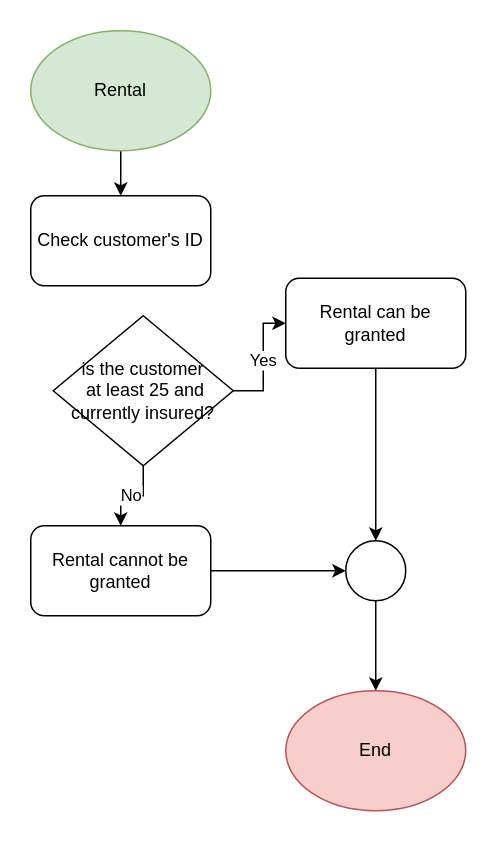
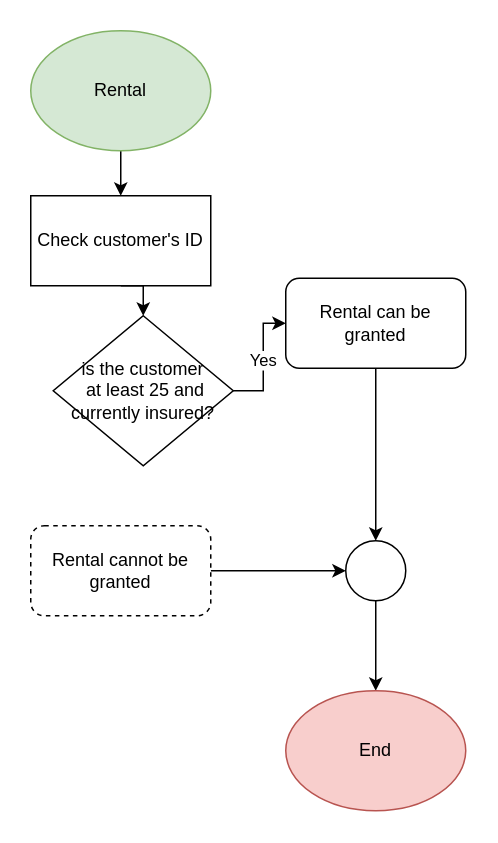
(121, 241) -> (121, 241)
none -> (143, 294)
(137, 496) -> none
(121, 571) -> (121, 571)
